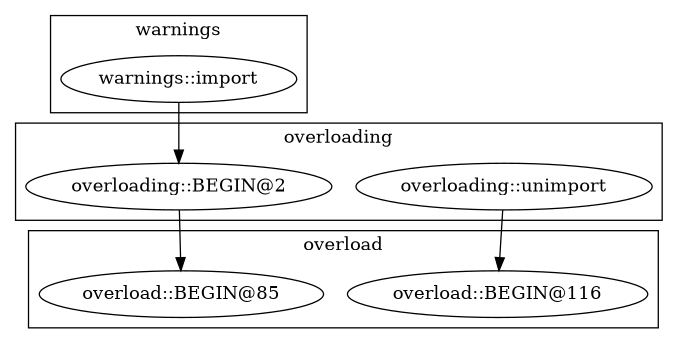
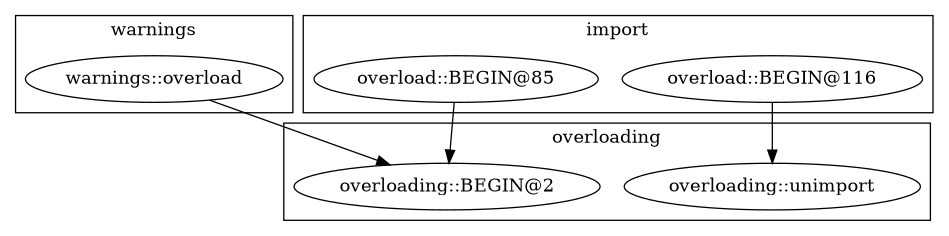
(179, 79) -> (154, 79)
(180, 239) -> (452, 131)
(501, 239) -> (772, 131)
(343, 246) -> (618, 30)
